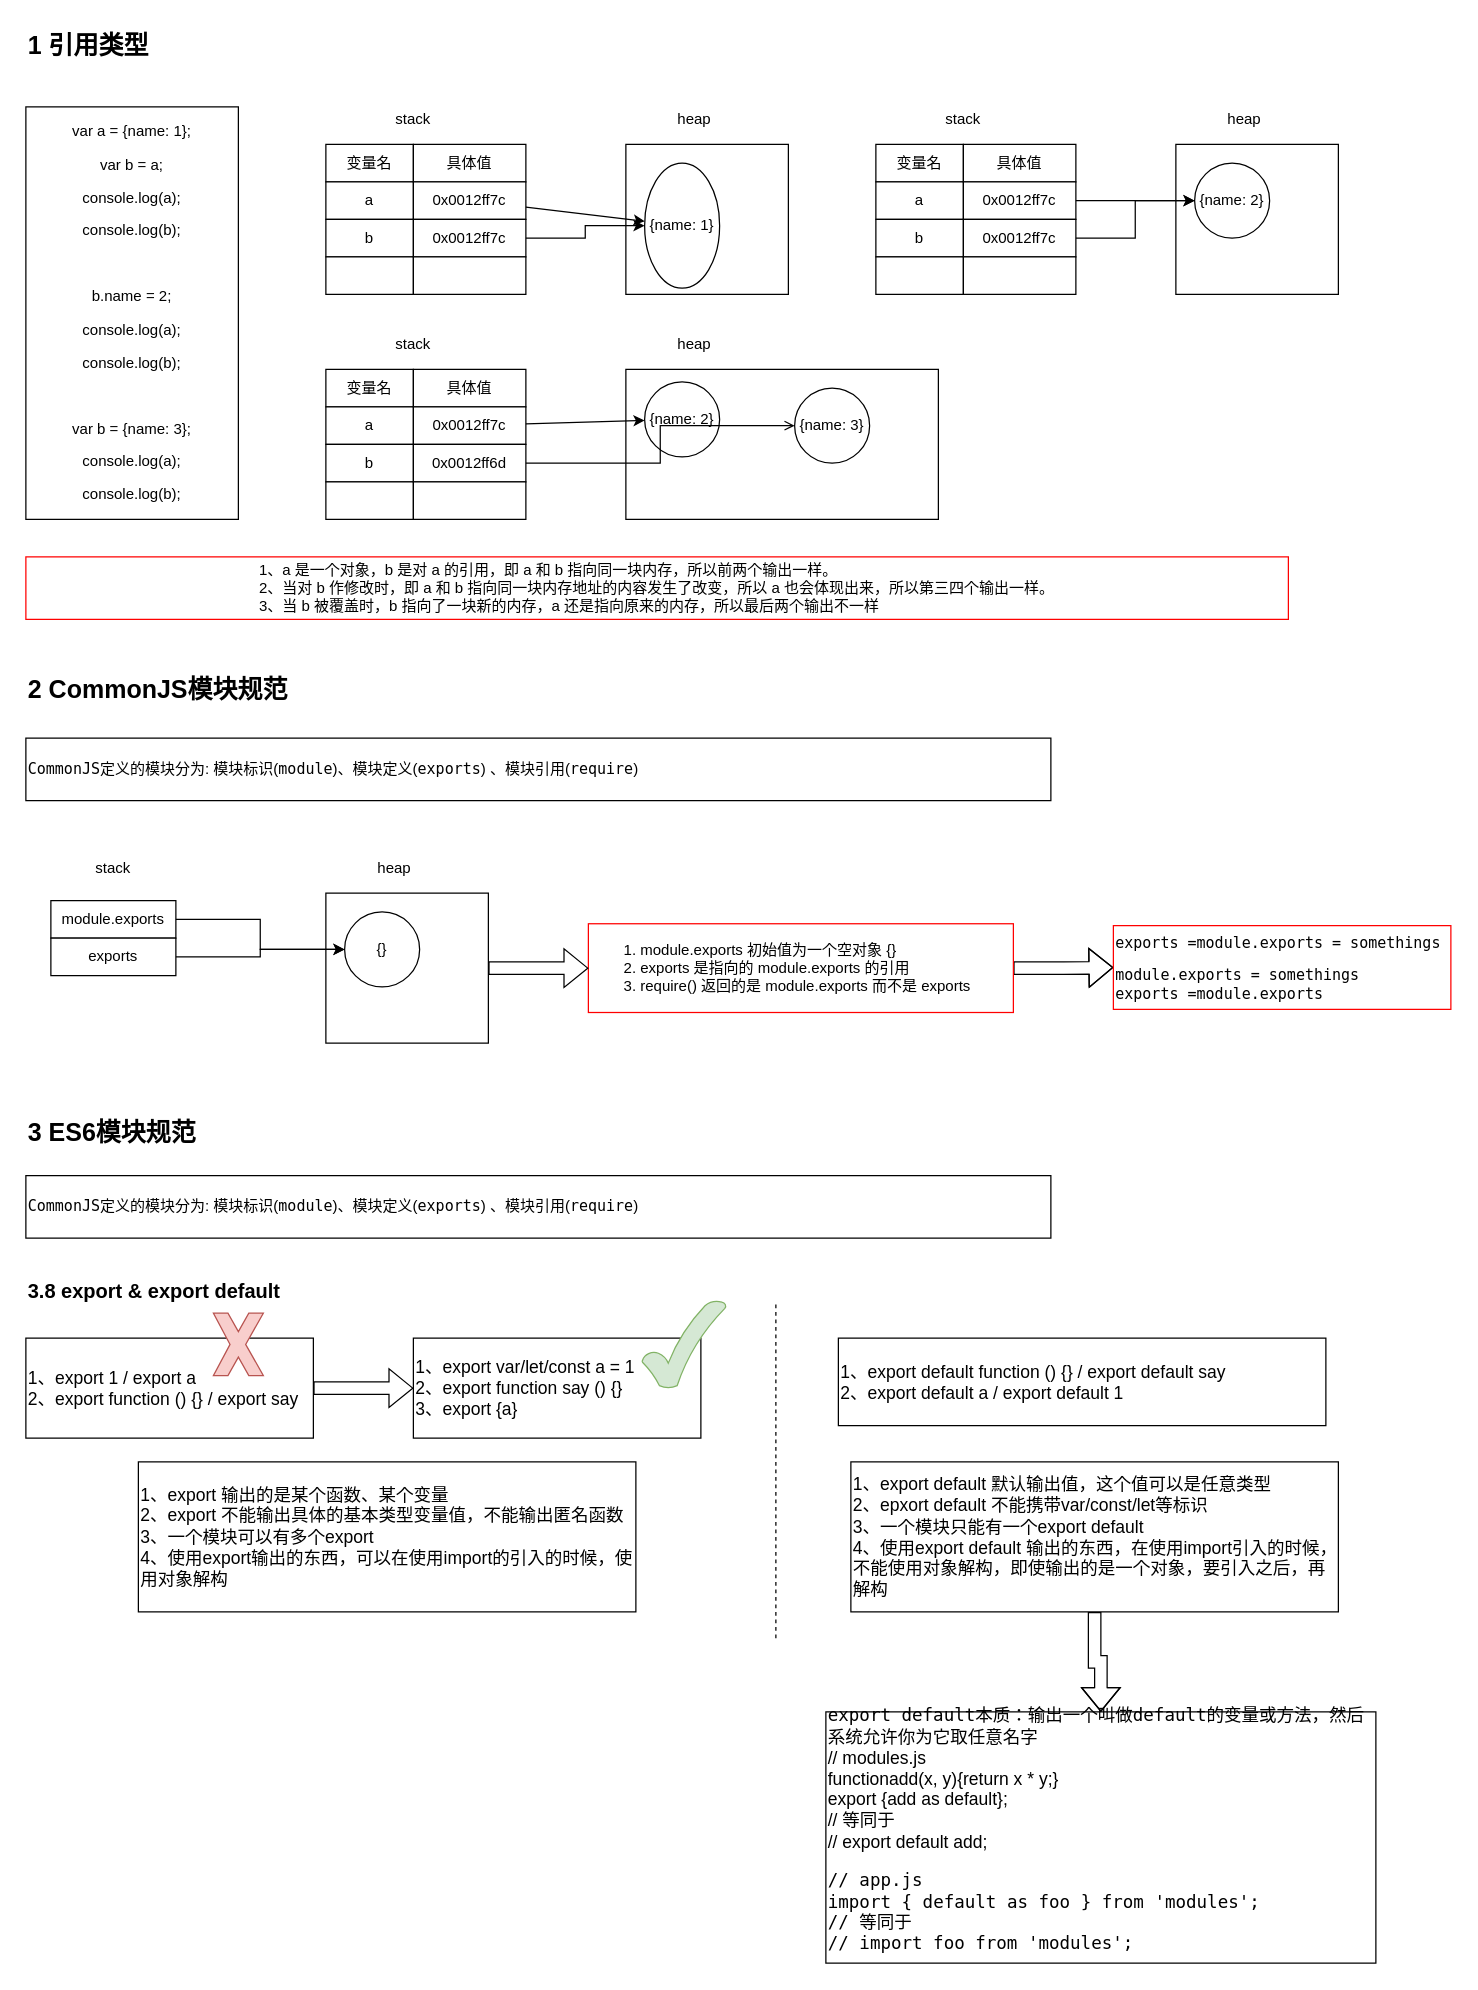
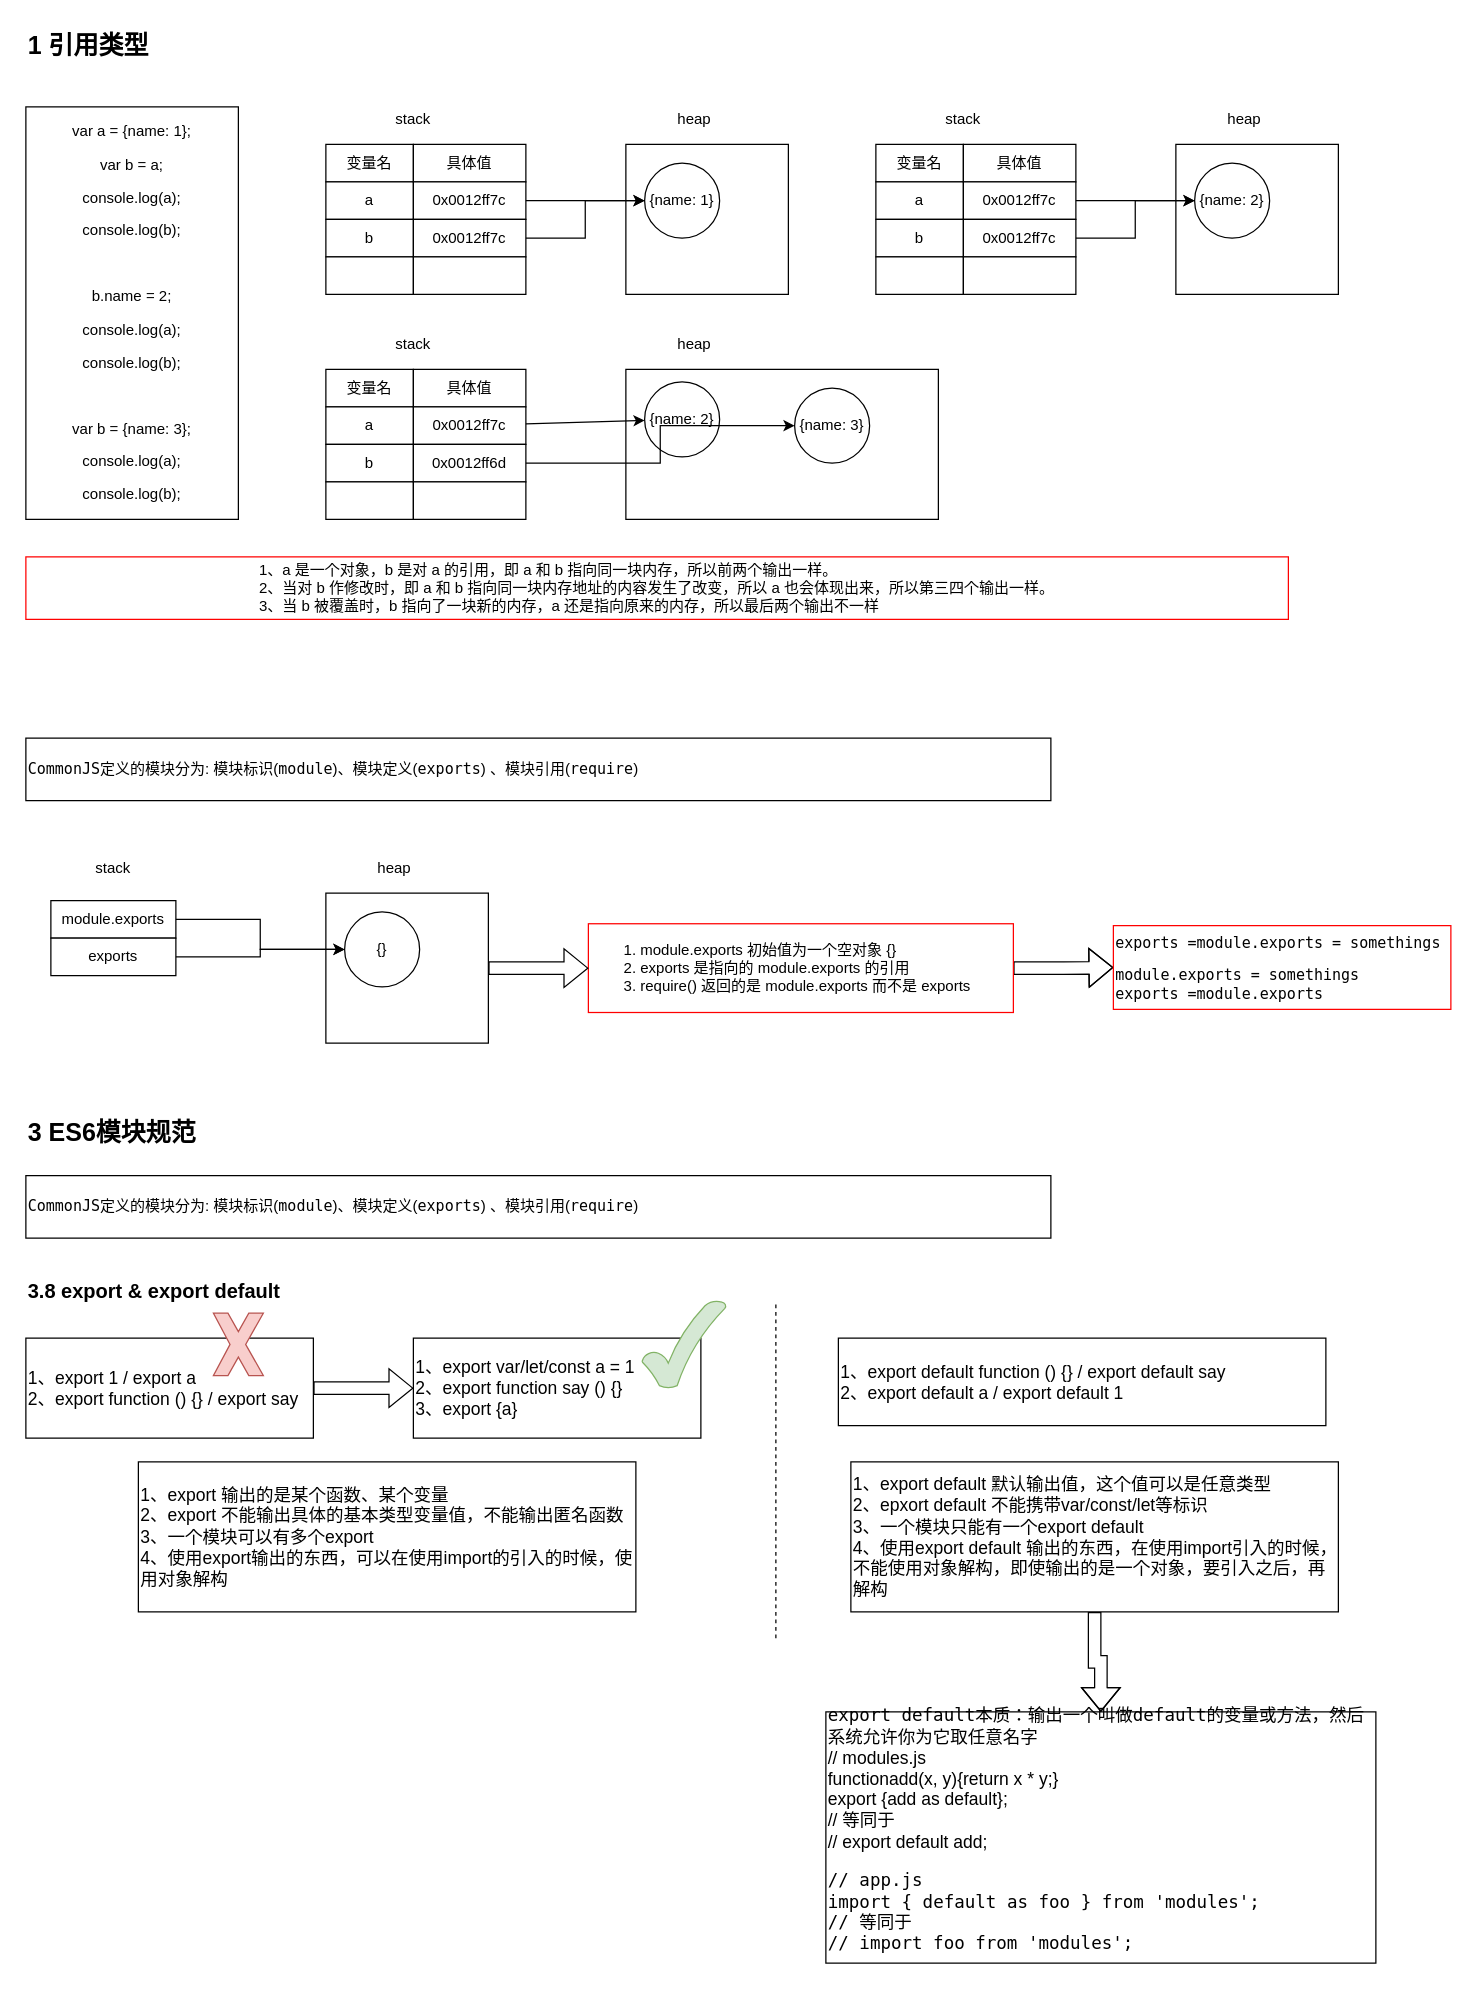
(682, 226) -> (682, 201)
(787, 426) -> (784, 426)
(232, 688) -> none
